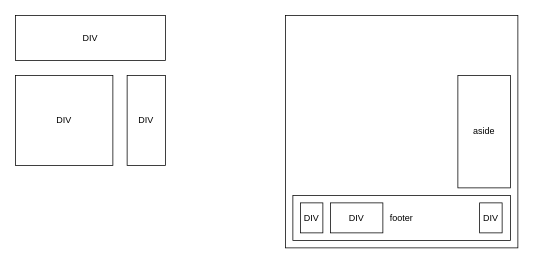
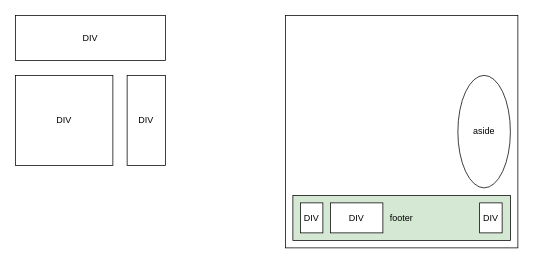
(484, 132) -> (484, 132)
(402, 218) -> (402, 218)
